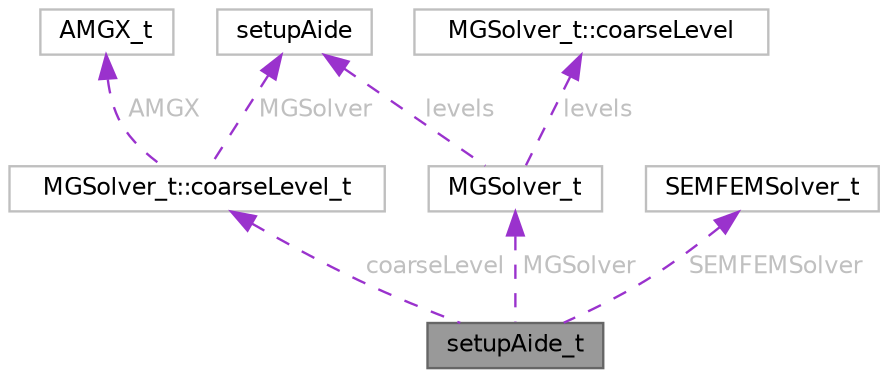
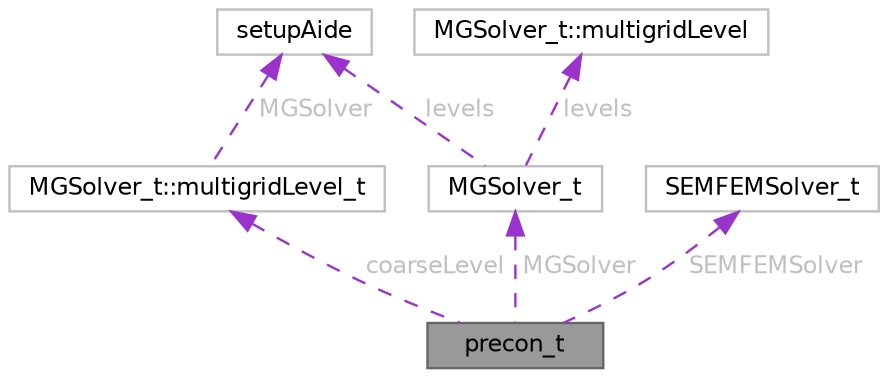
(107, 32) -> none
(591, 32) -> (591, 32)
(197, 189) -> (197, 189)
(515, 346) -> (515, 346)
